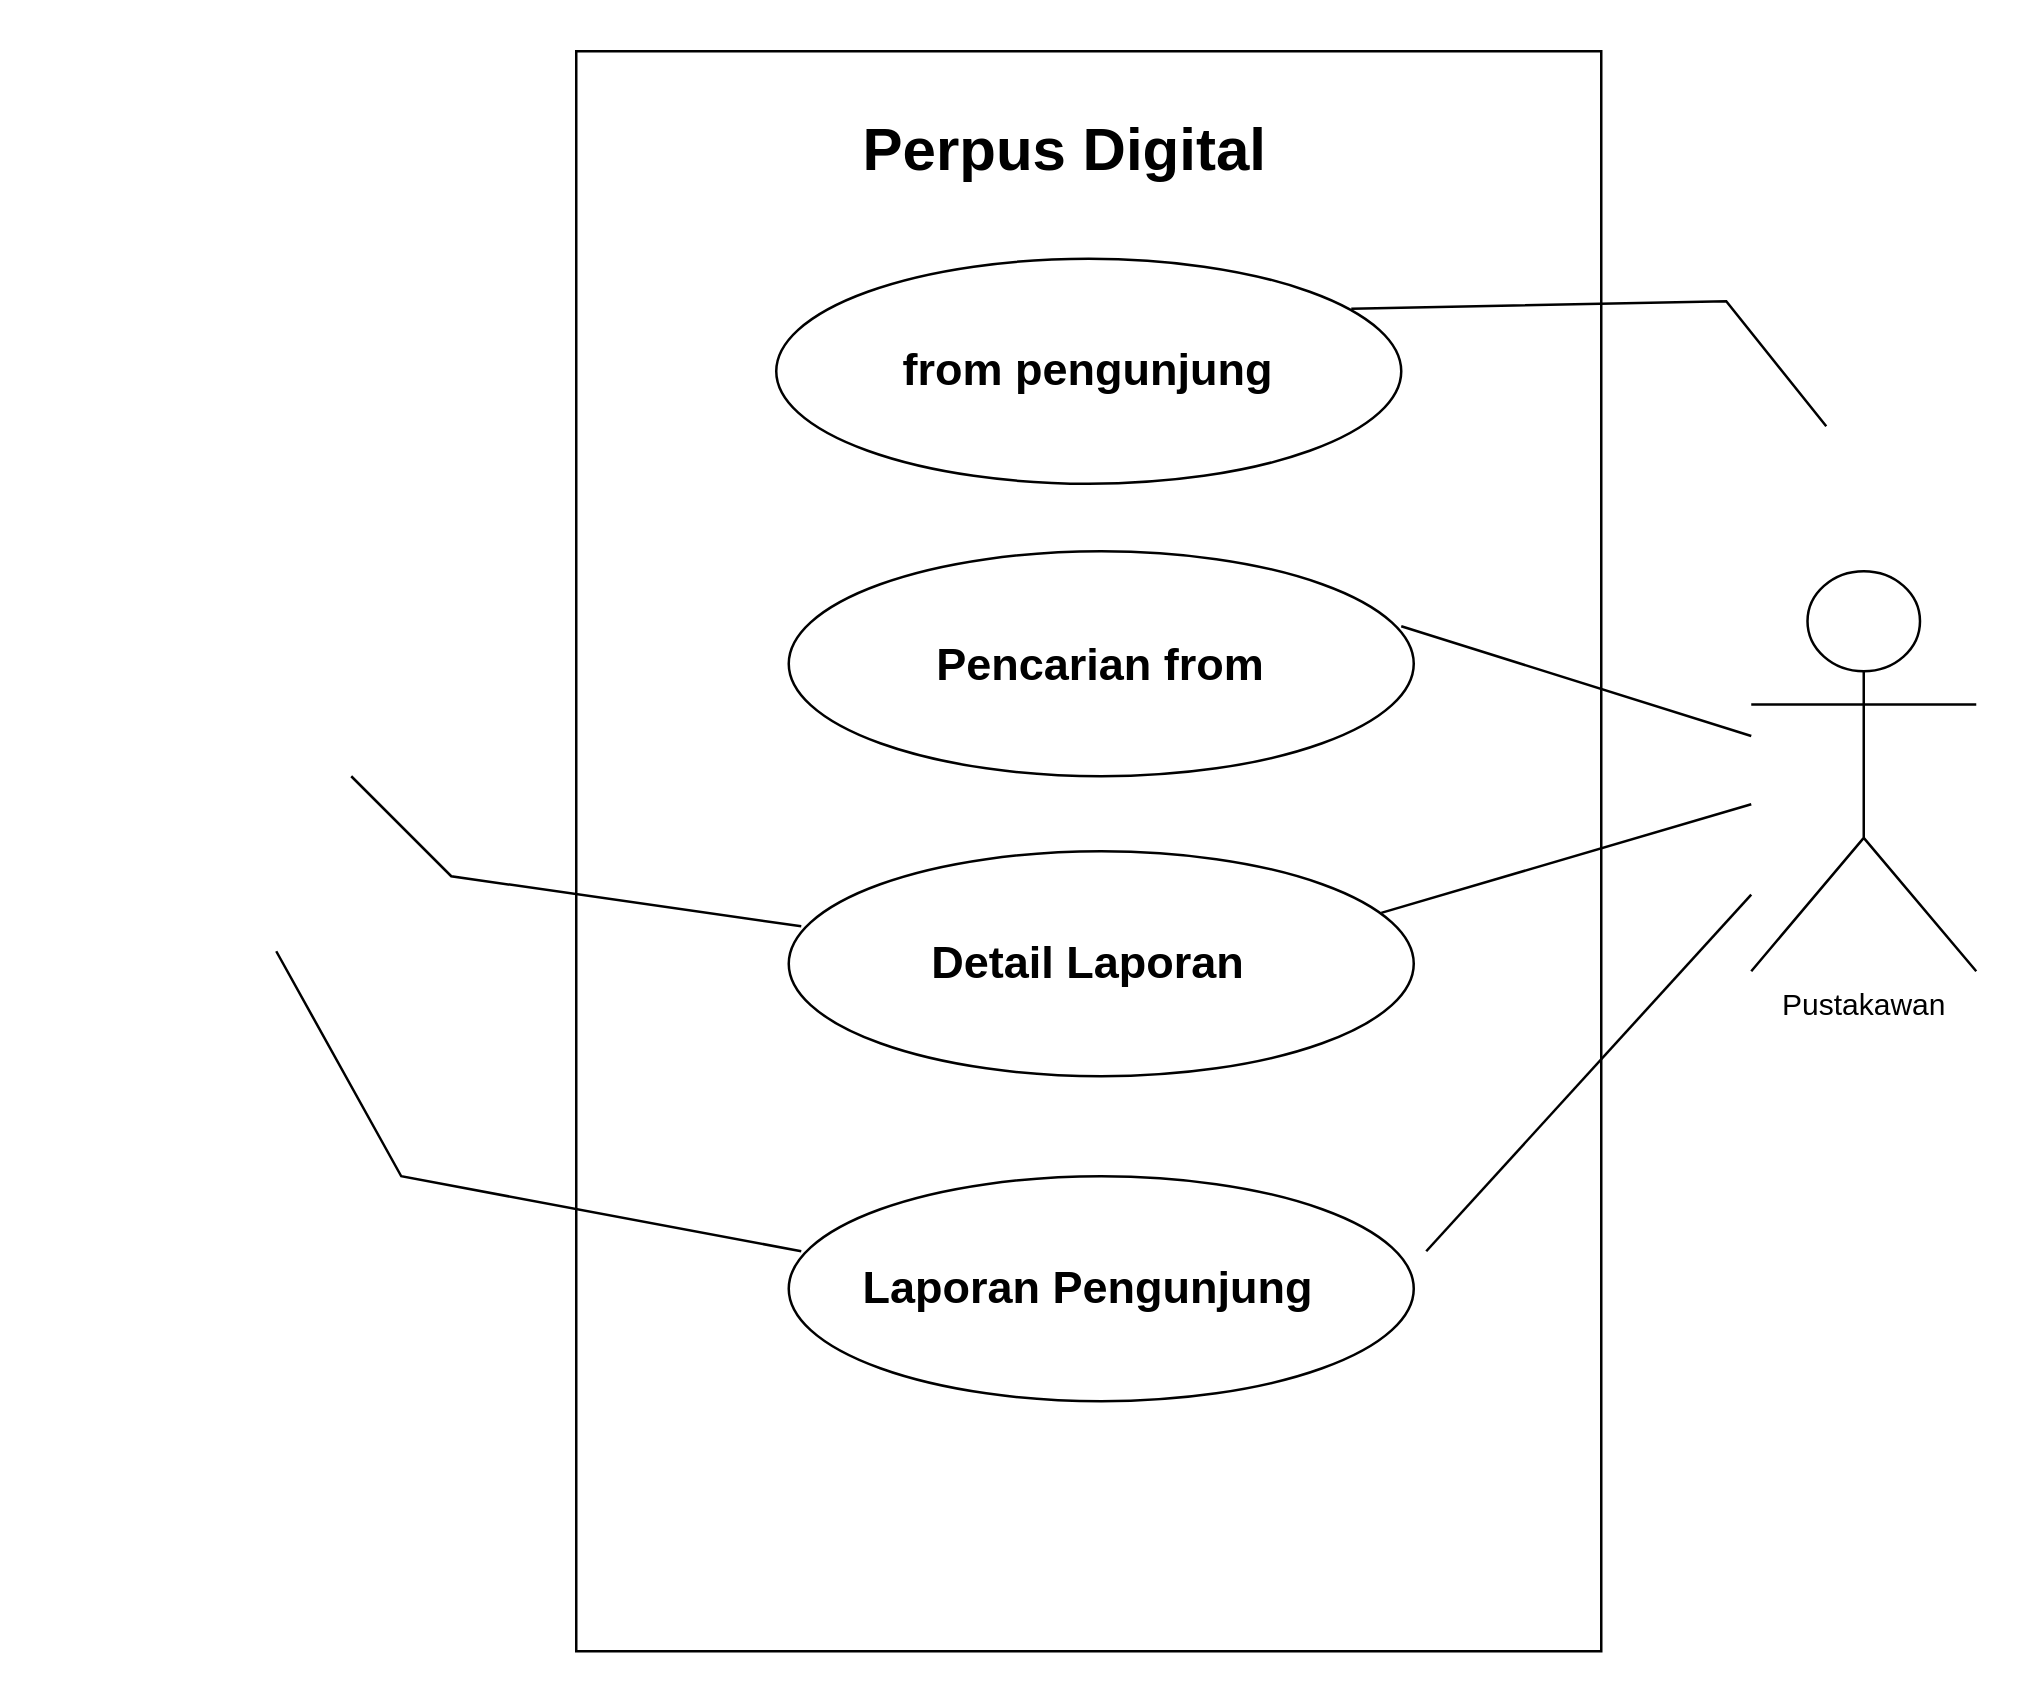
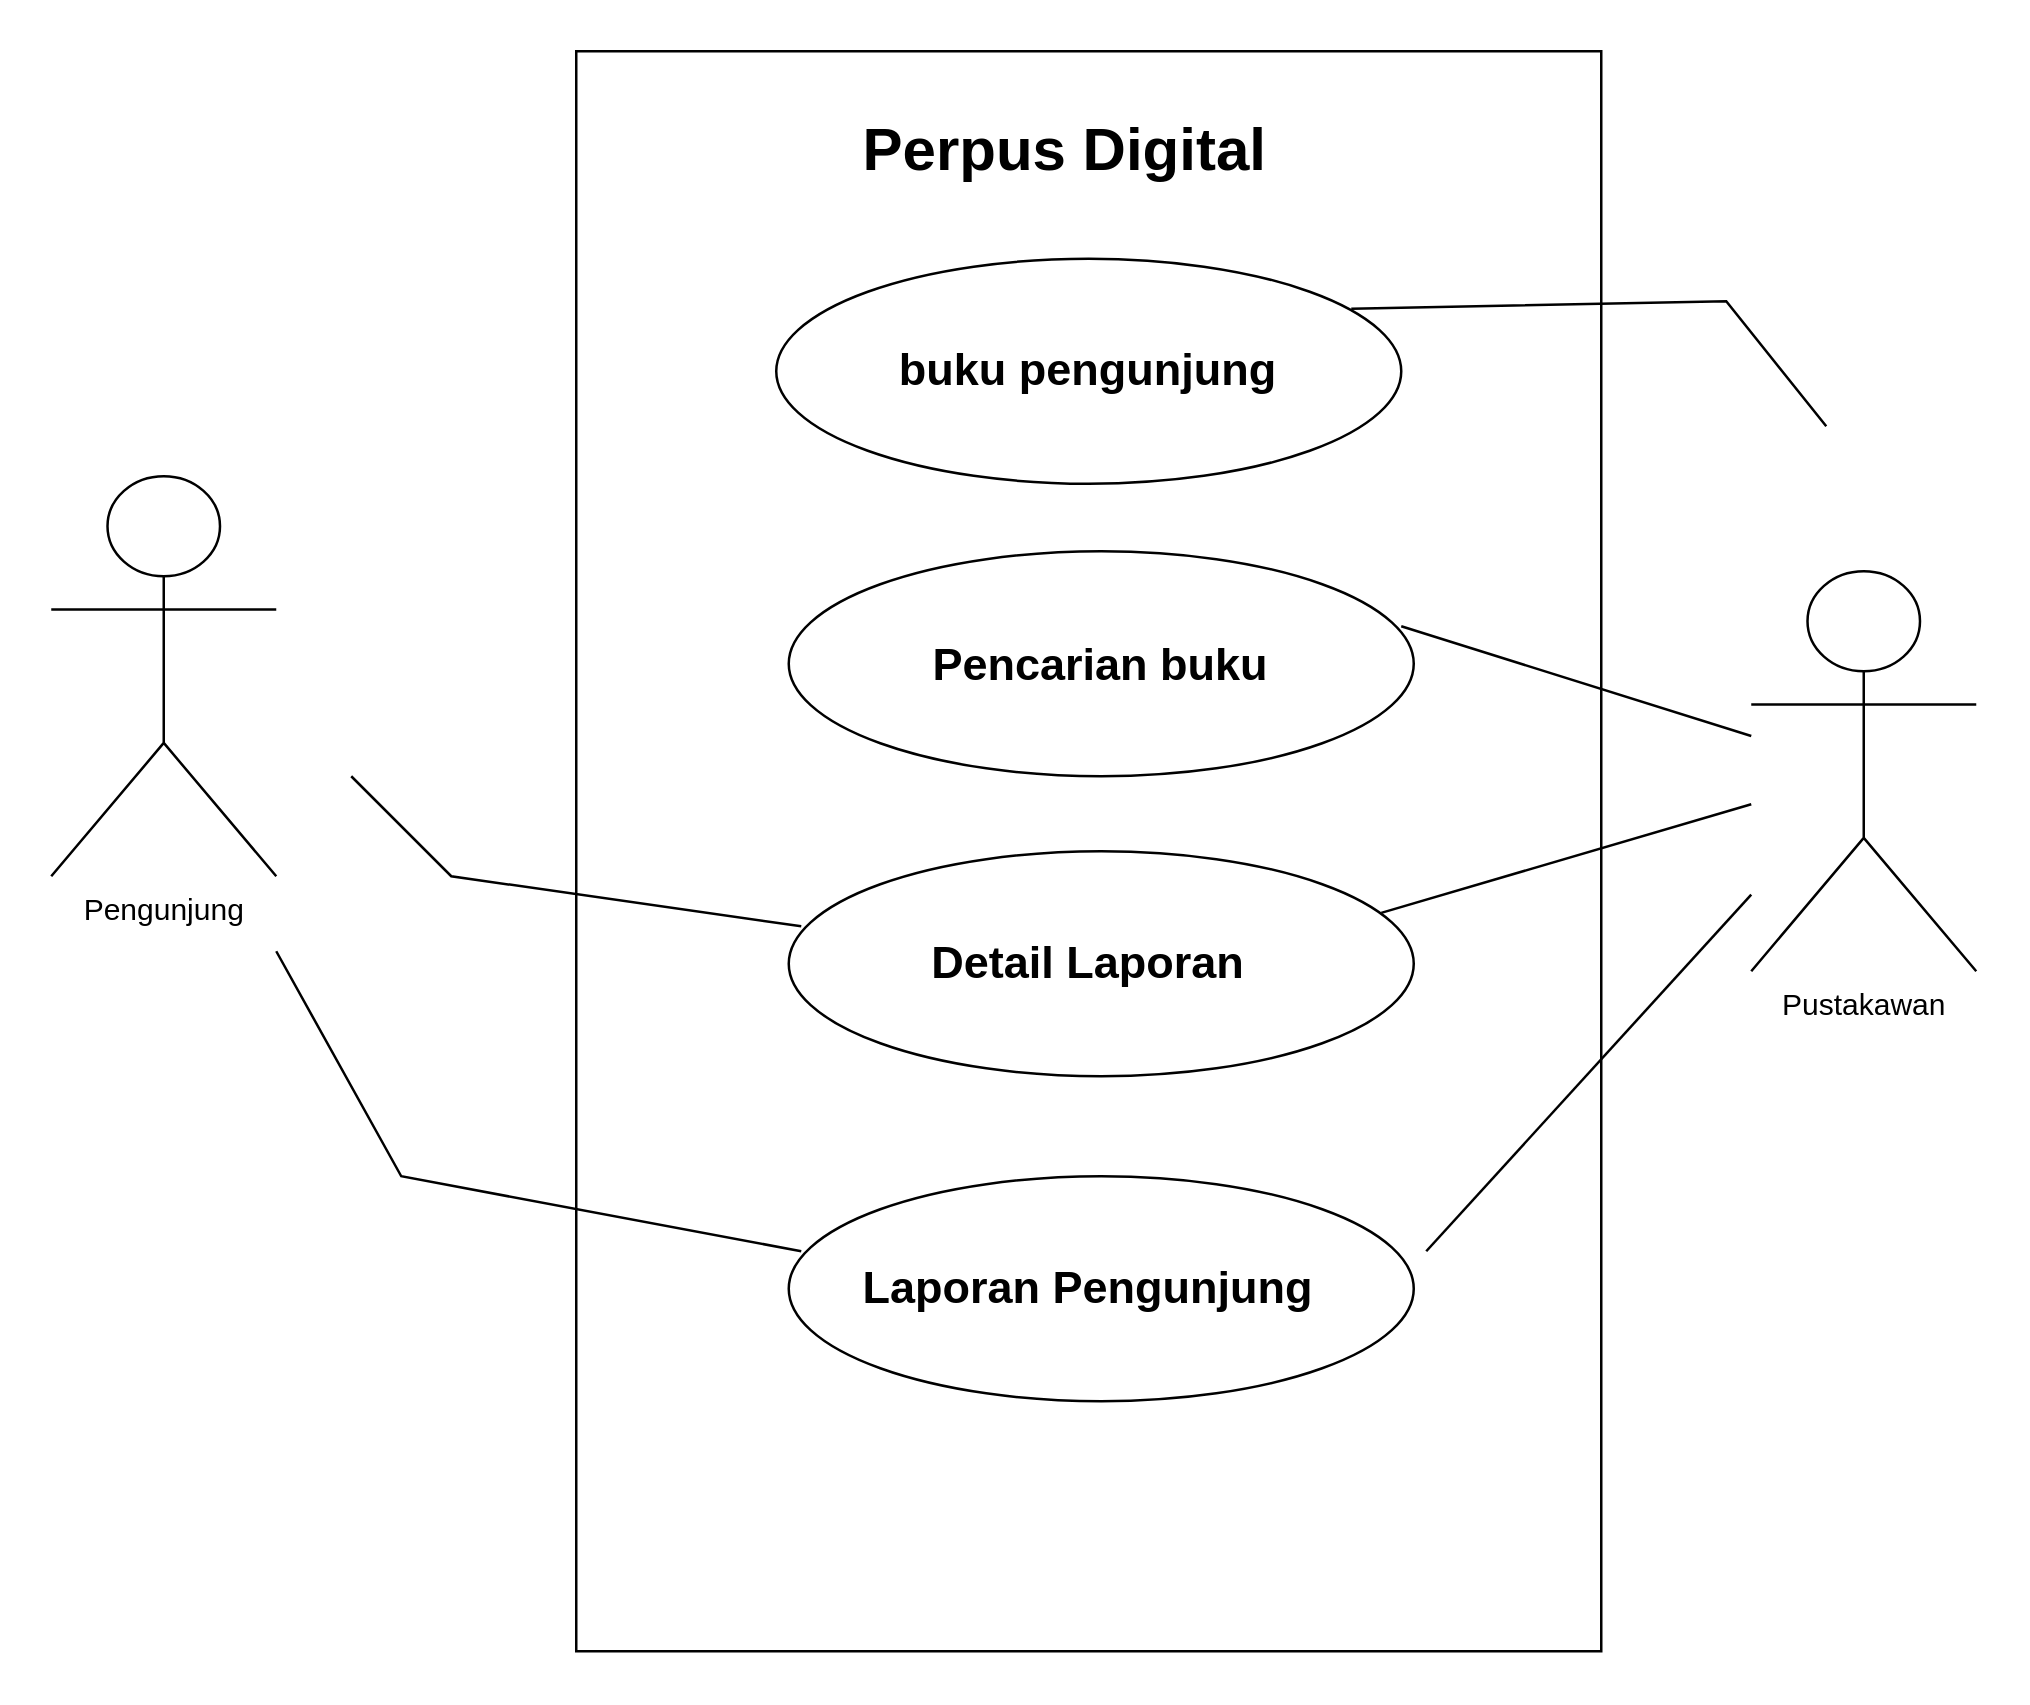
(1089, 371) -> (1089, 371)
none -> (164, 676)
(1101, 684) -> (1101, 684)
